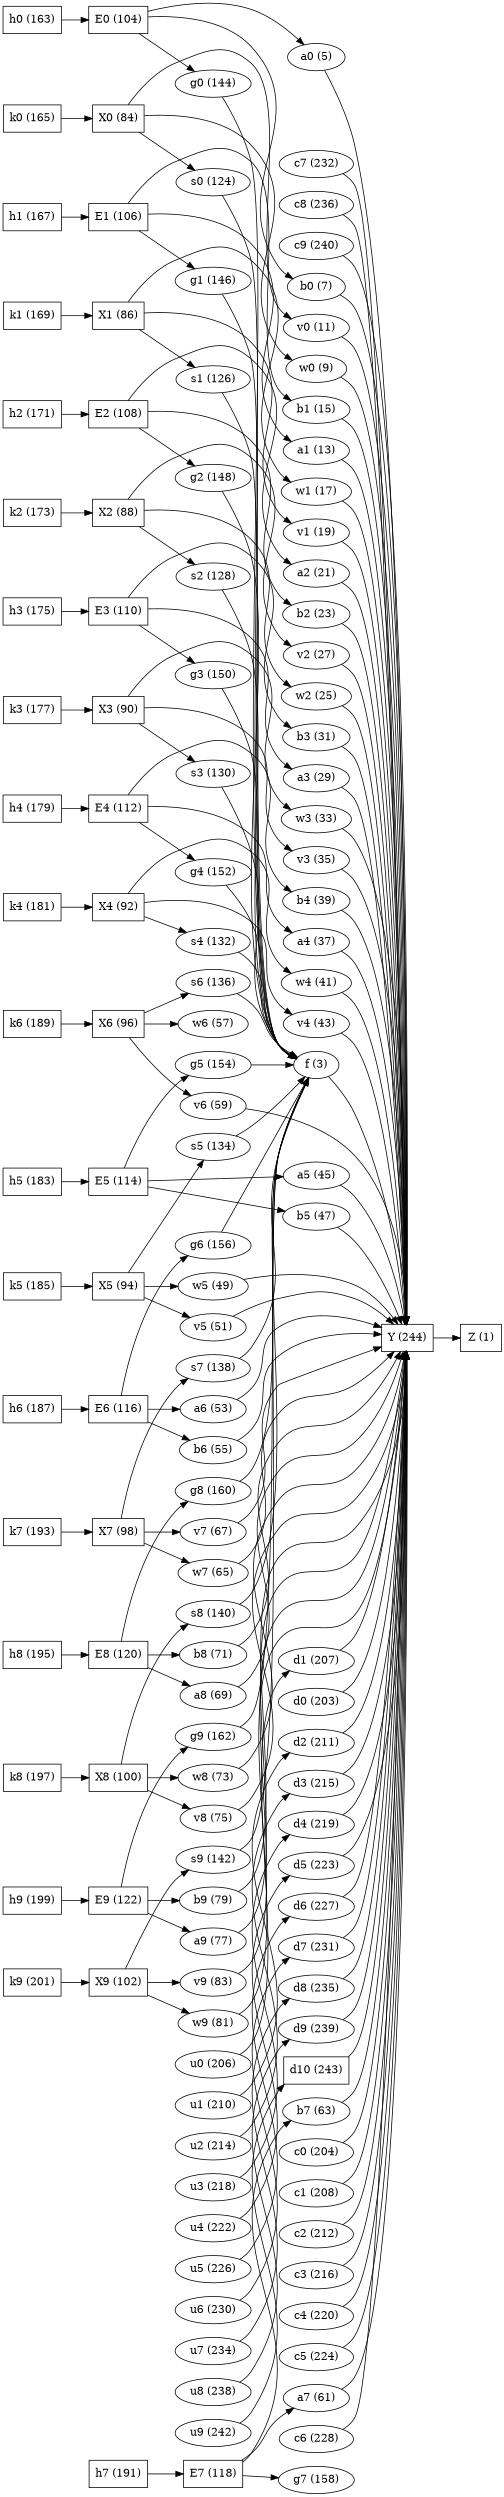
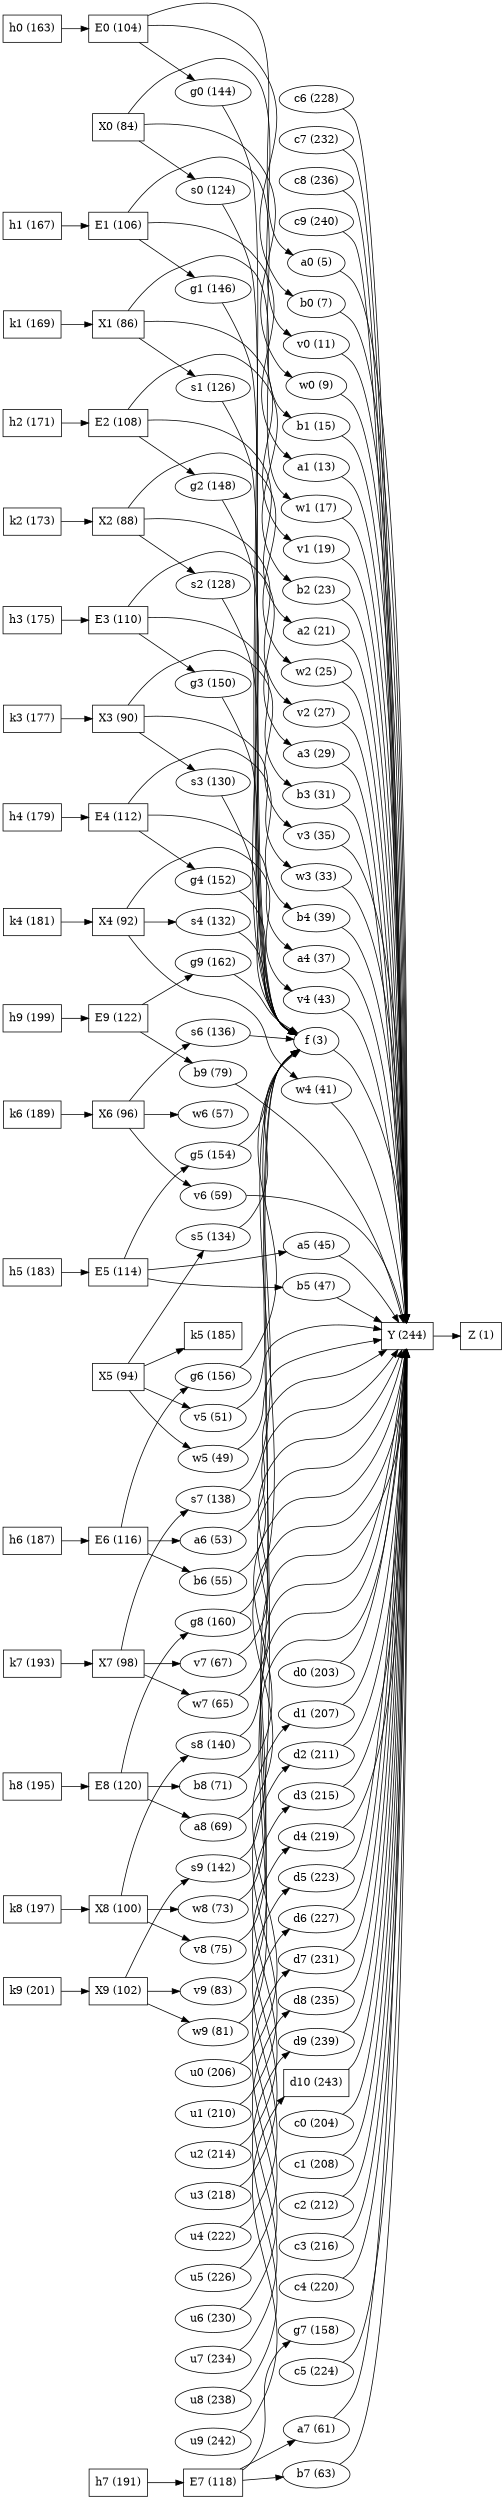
(32, 119) -> none
(73, 1286) -> (161, 1359)
(213, 1942) -> none
